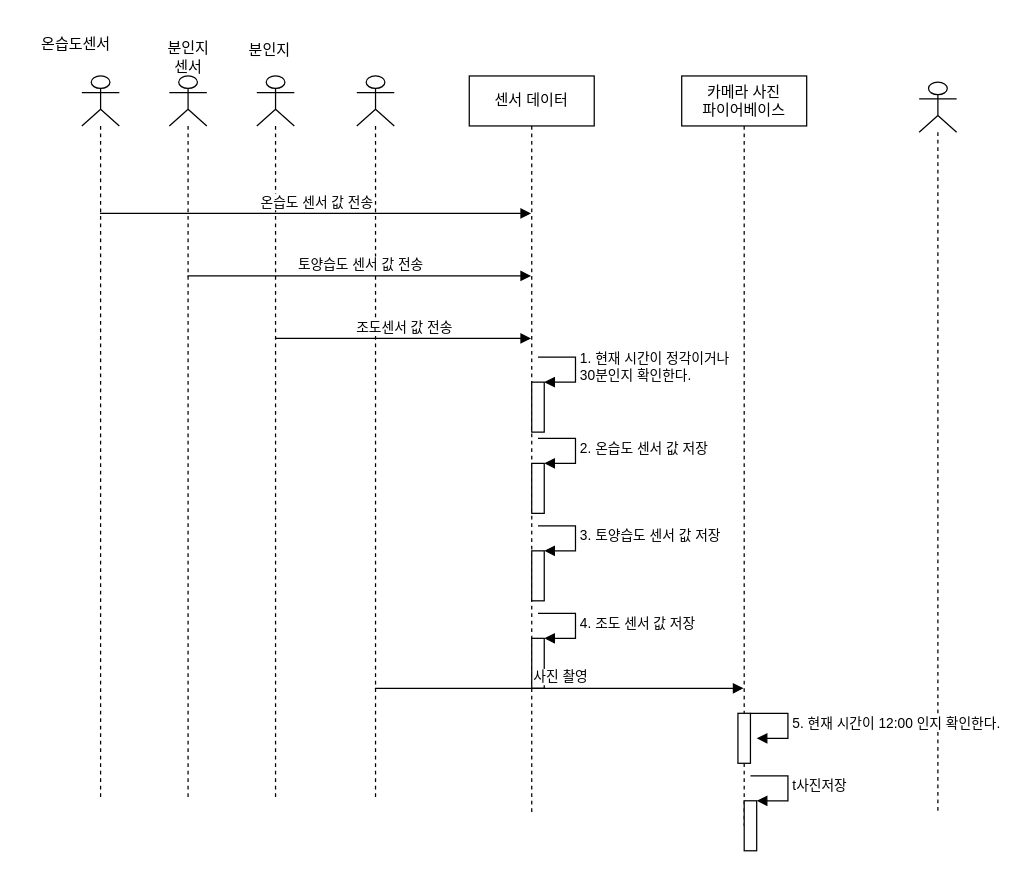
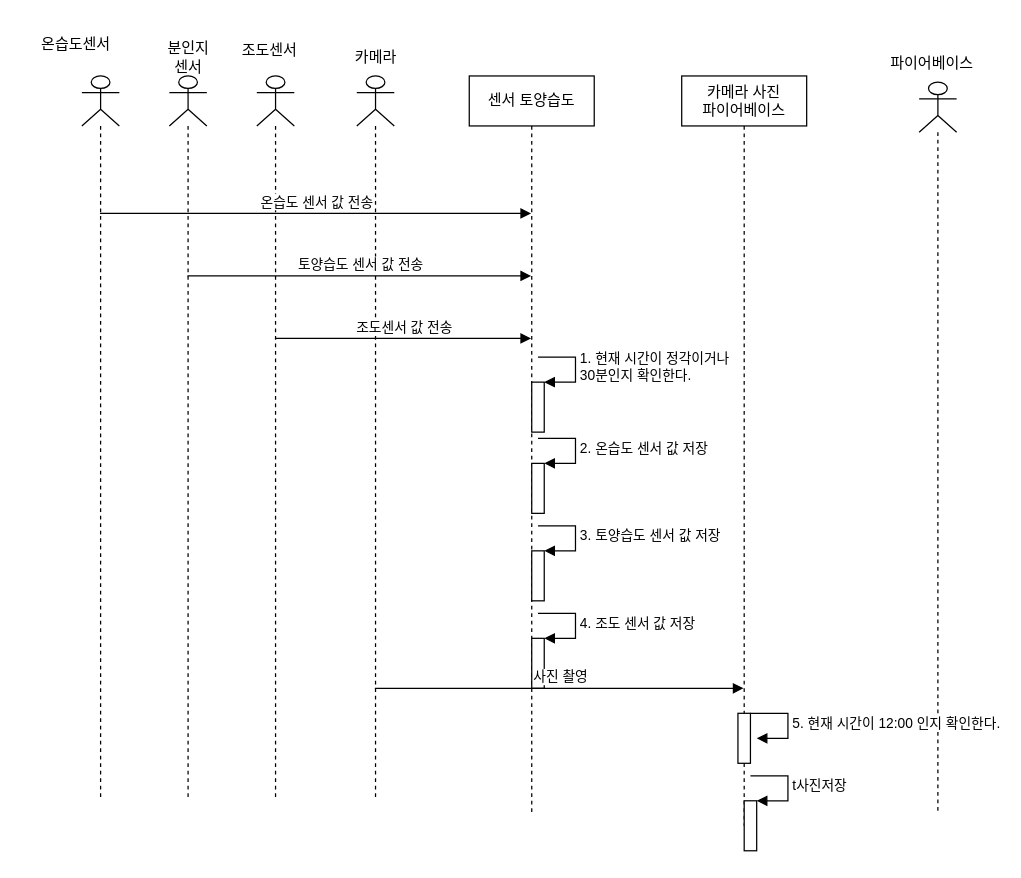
(270, 51) -> (270, 51)
none -> (376, 57)
none -> (932, 63)
(532, 101) -> (532, 101)
